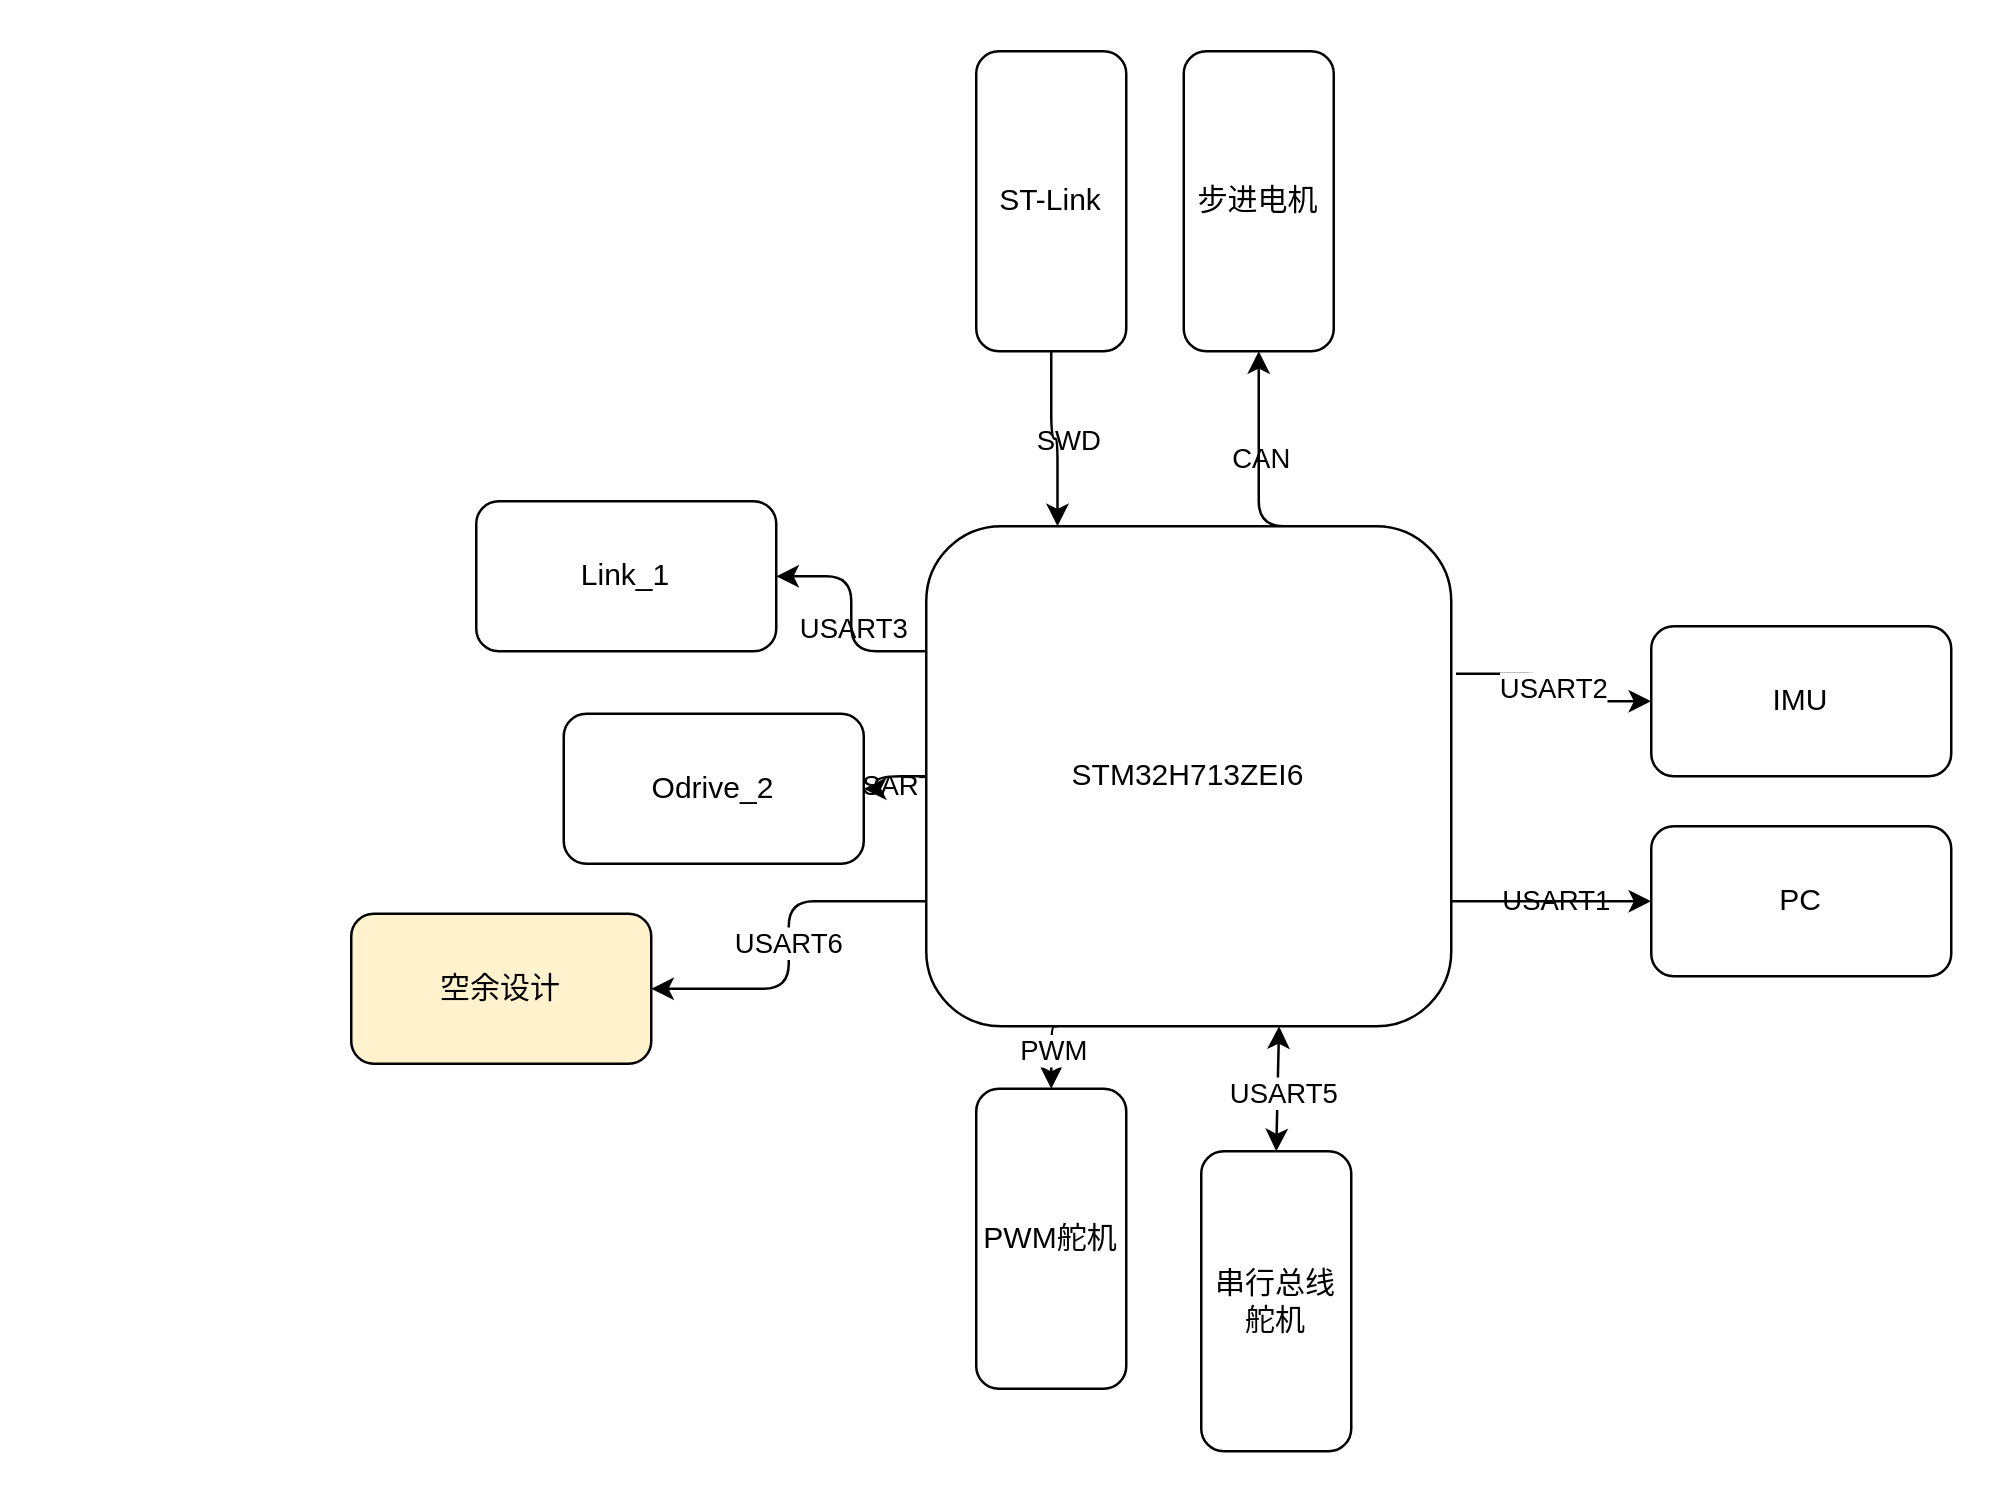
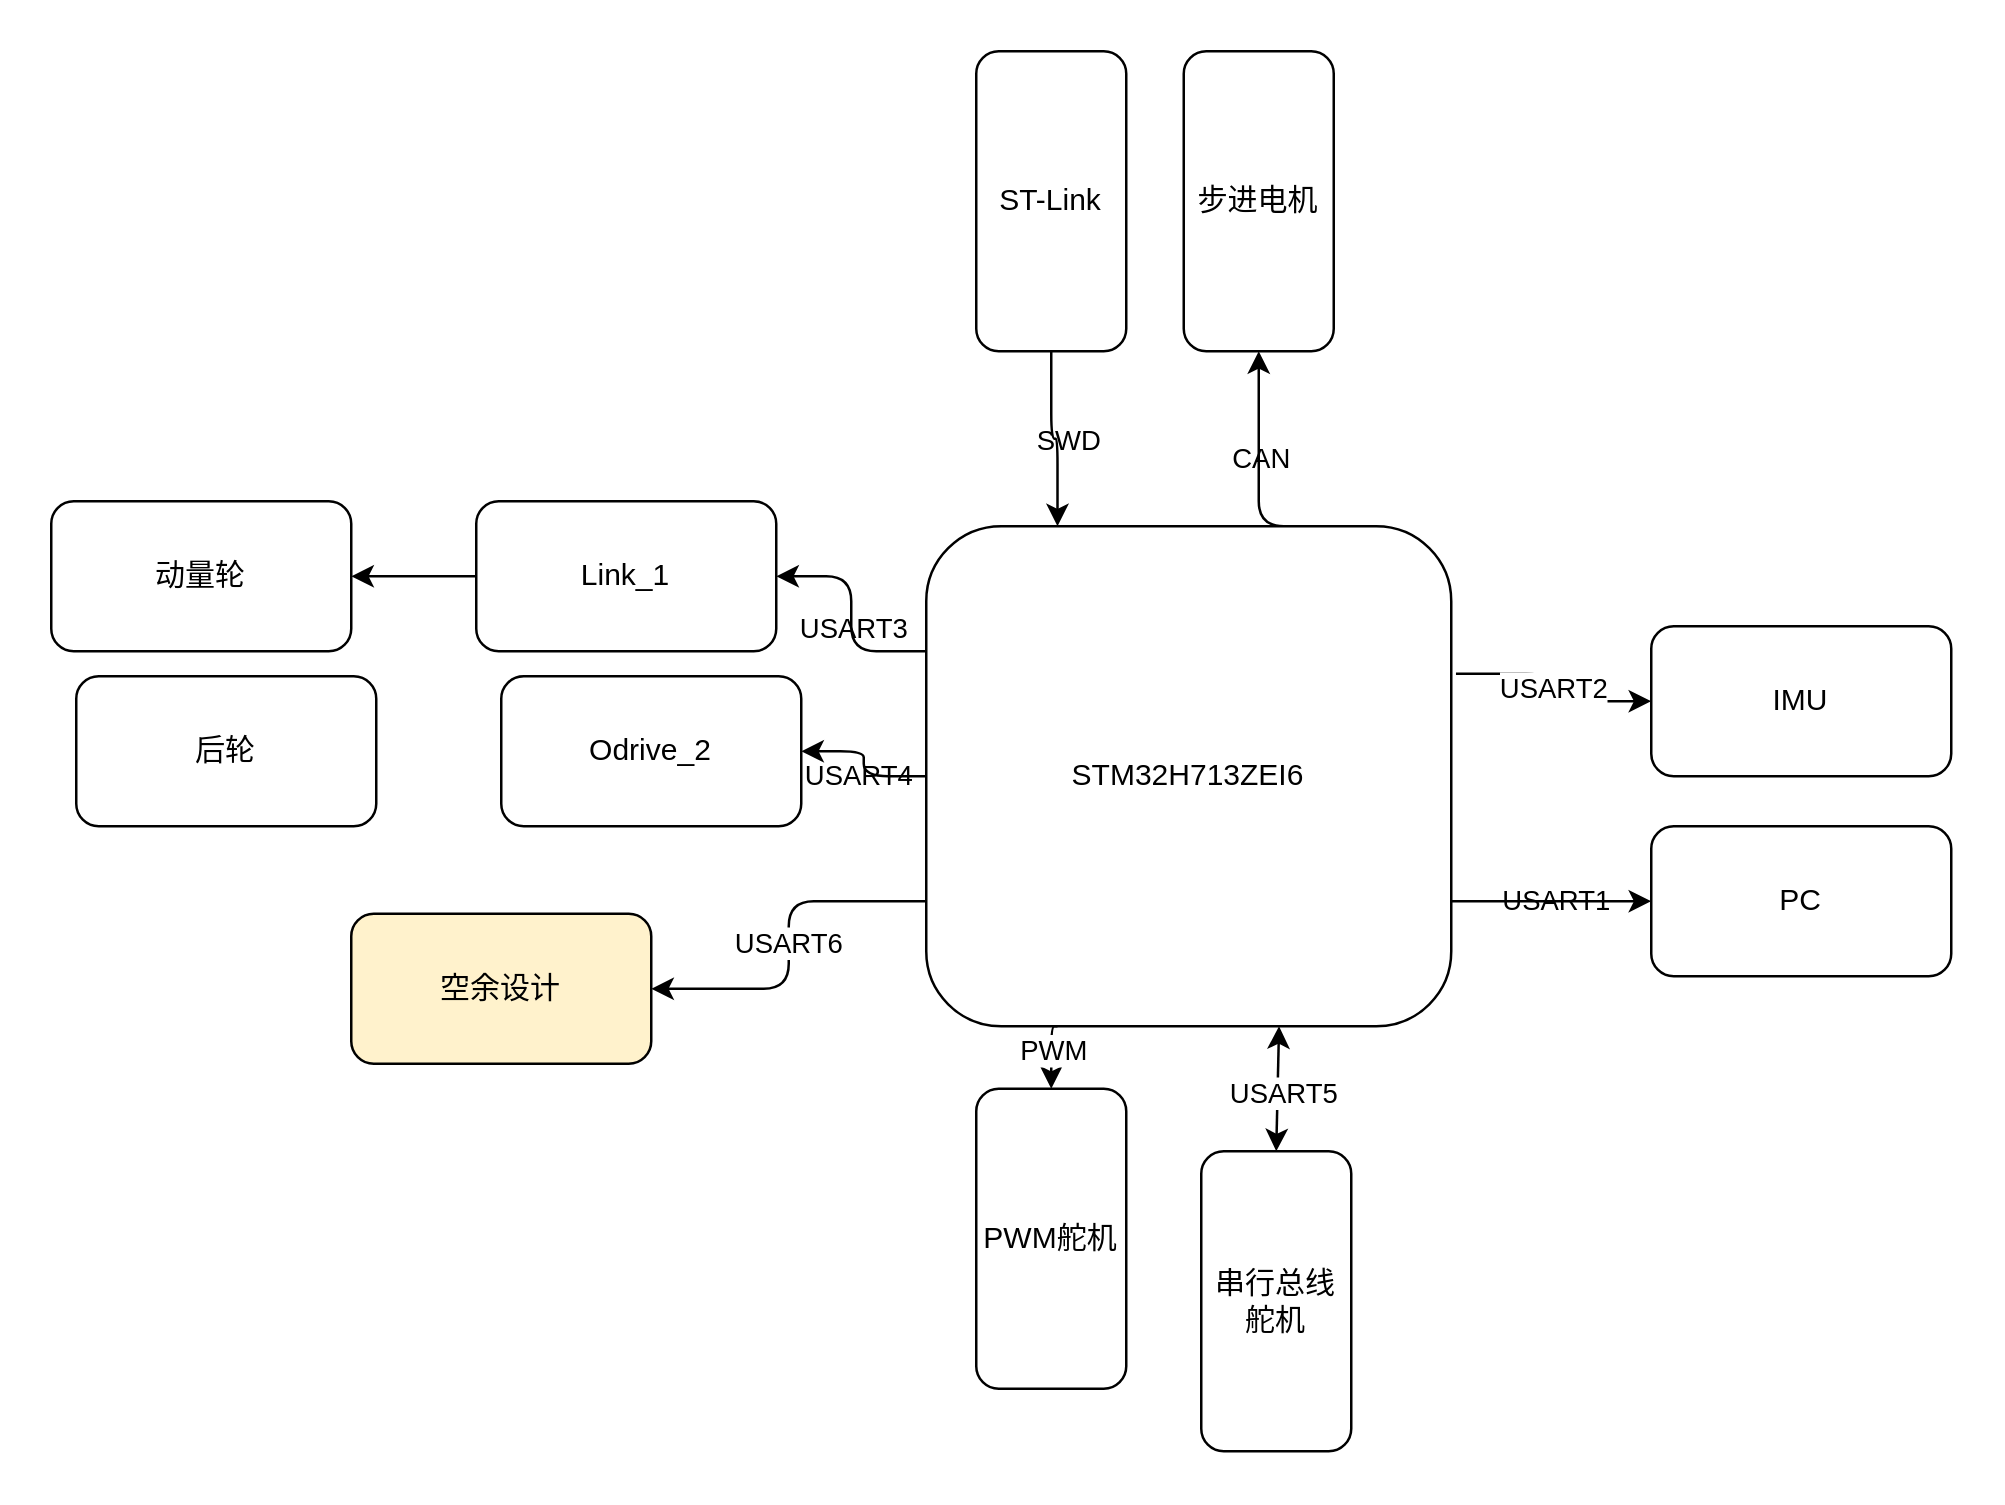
none -> (201, 576)
none -> (422, 576)
none -> (226, 751)
(714, 789) -> (651, 751)
